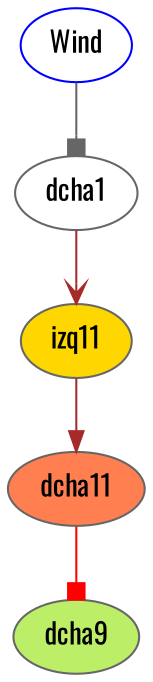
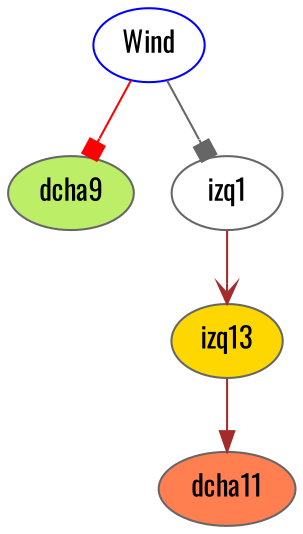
(76, 193) -> (227, 193)
(76, 341) -> (227, 341)
(76, 553) -> (115, 110)
